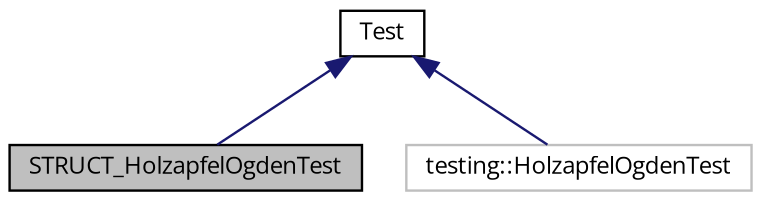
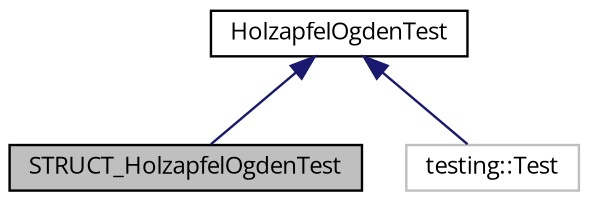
(382, 34) -> (339, 34)
(579, 168) -> (493, 168)
